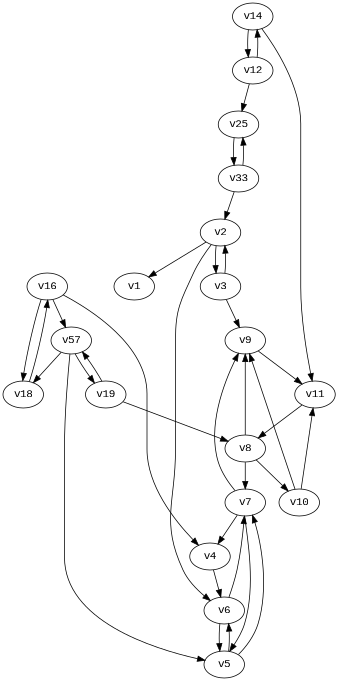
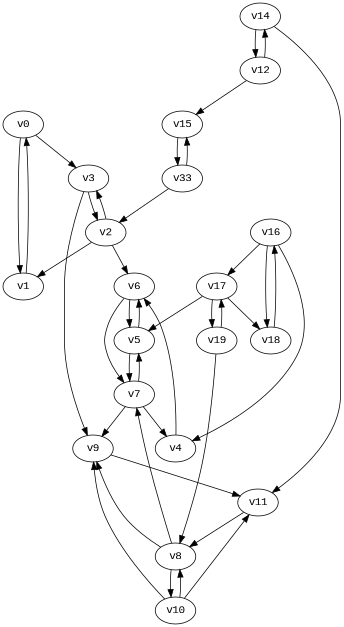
none -> (23, 124)
(238, 124) -> (182, 124)
(71, 340) -> (217, 286)
none -> (181, 587)
